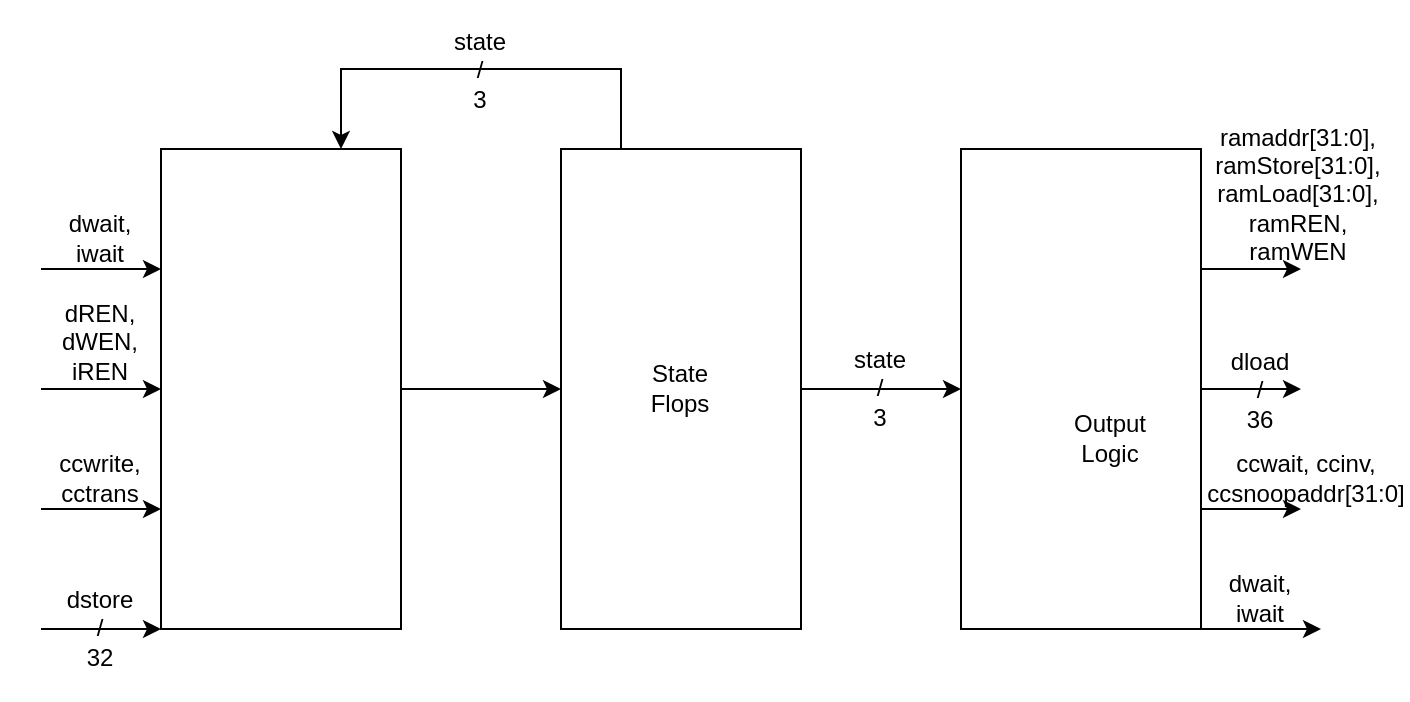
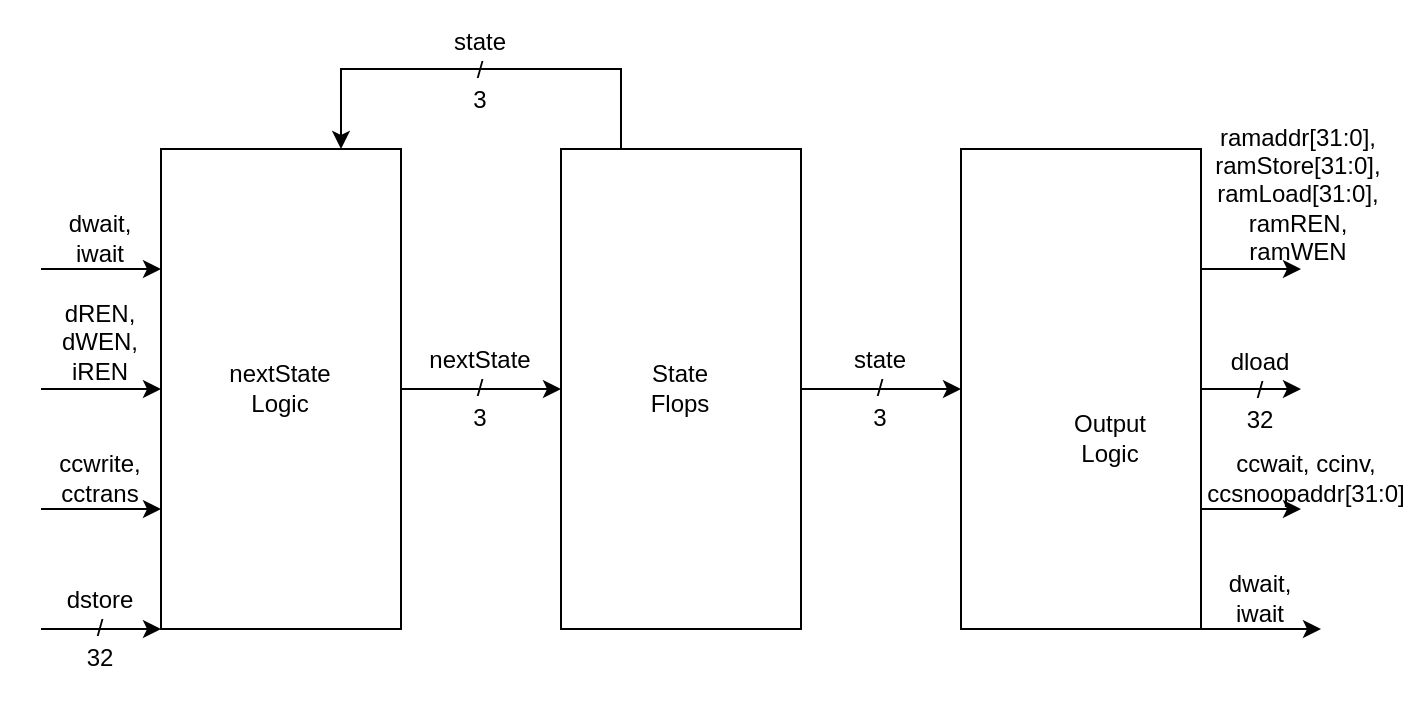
none -> (281, 389)
none -> (481, 389)
(1261, 391) -> (1261, 391)
